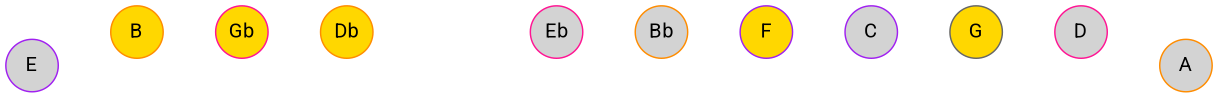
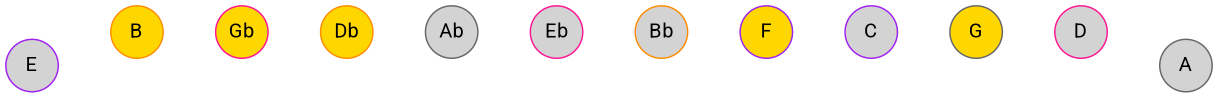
none -> (452, 32)
(1186, 66) -> (1186, 66)
